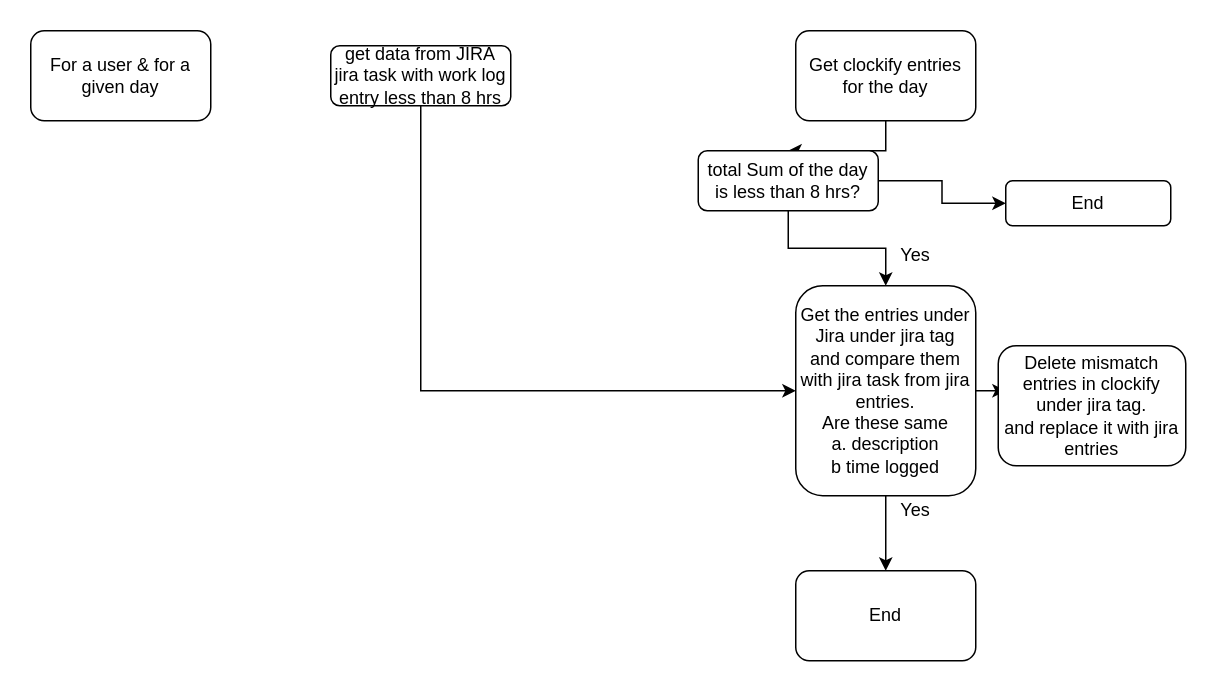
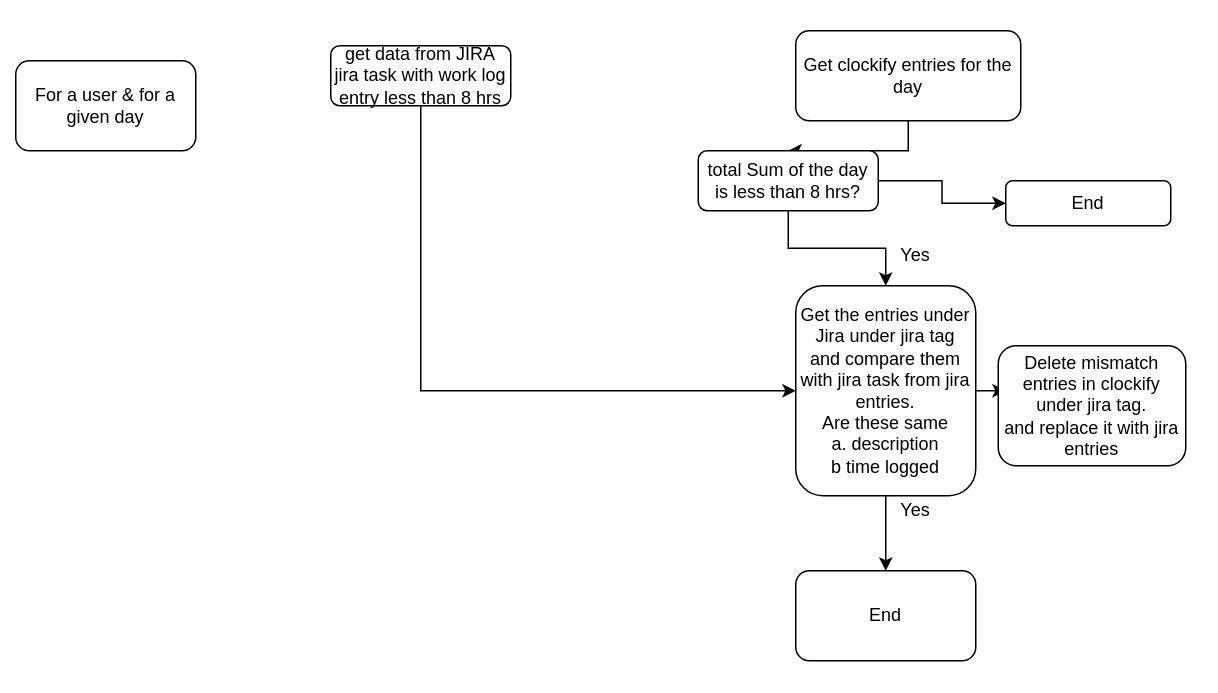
(121, 76) -> (106, 106)
(886, 76) -> (908, 76)
